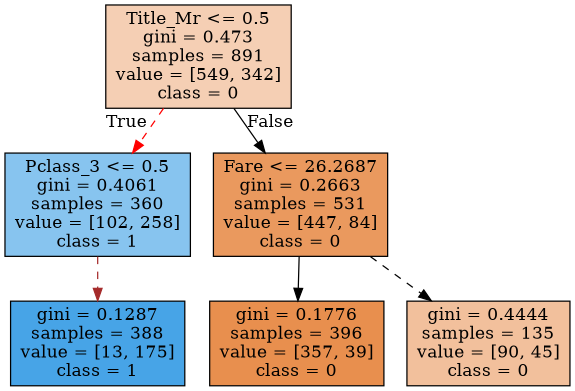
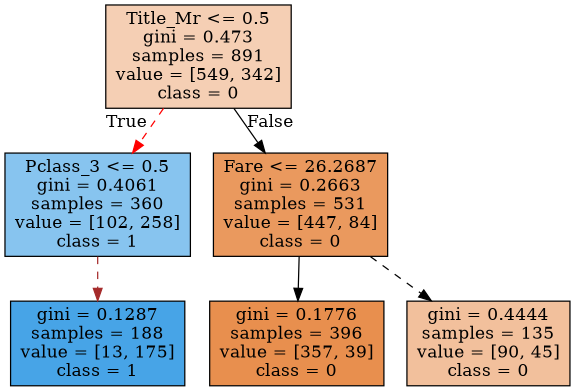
(98, 343) -> (98, 343)
